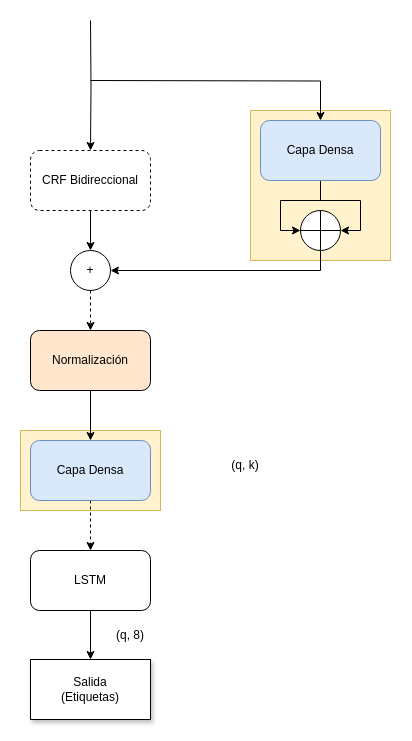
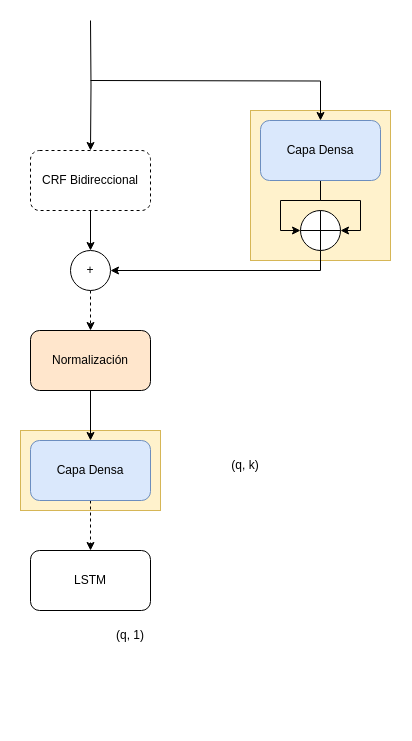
(91, 632) -> none
(131, 636) -> (131, 636)
(91, 690) -> none
